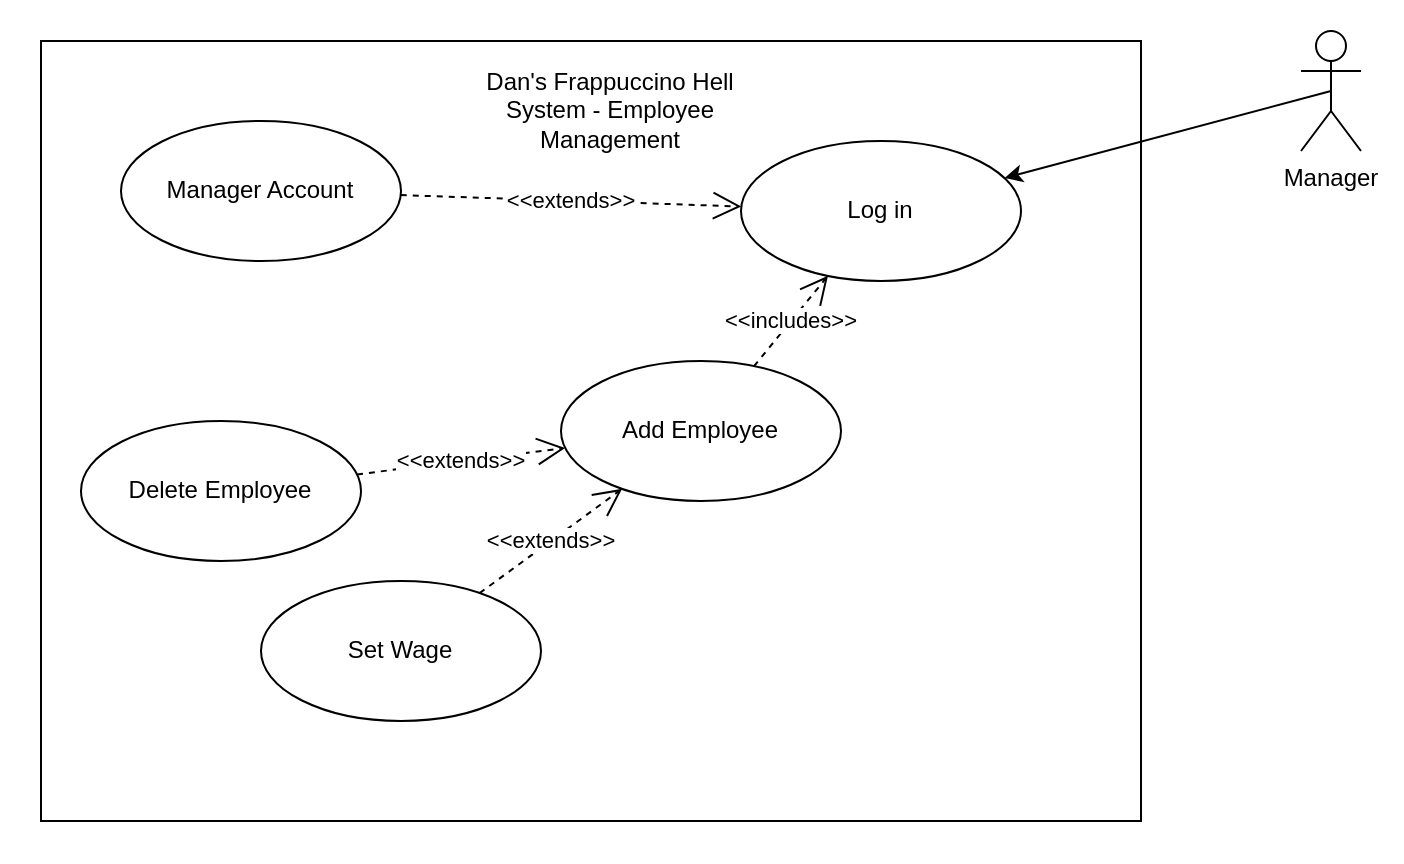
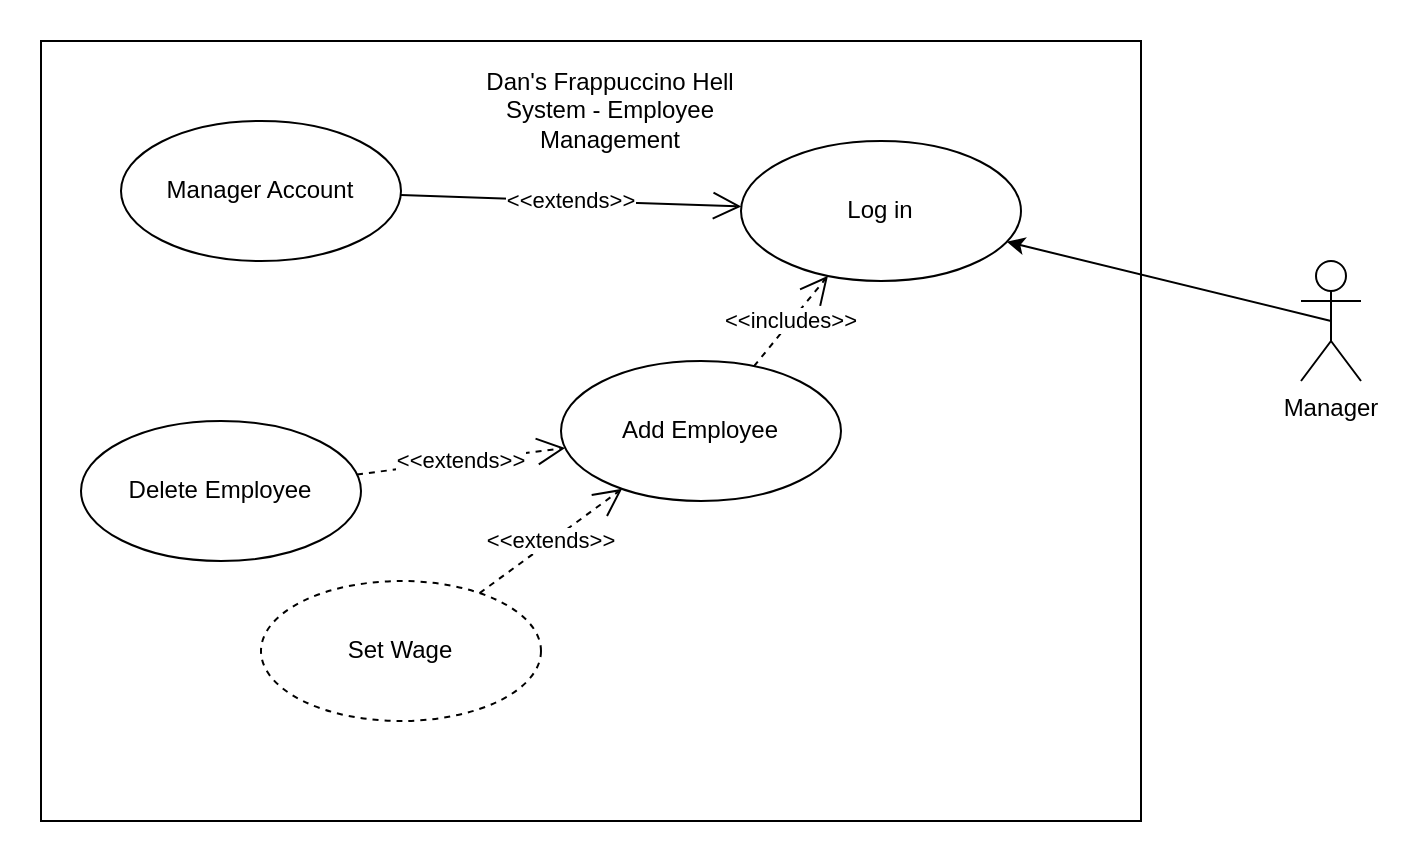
(1331, 91) -> (1331, 321)
(685, 205) -> (685, 205)
(401, 651) -> (401, 651)
